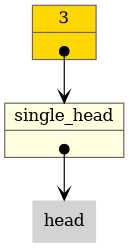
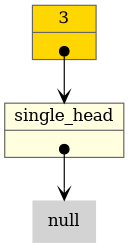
(64, 222) -> (64, 222)
